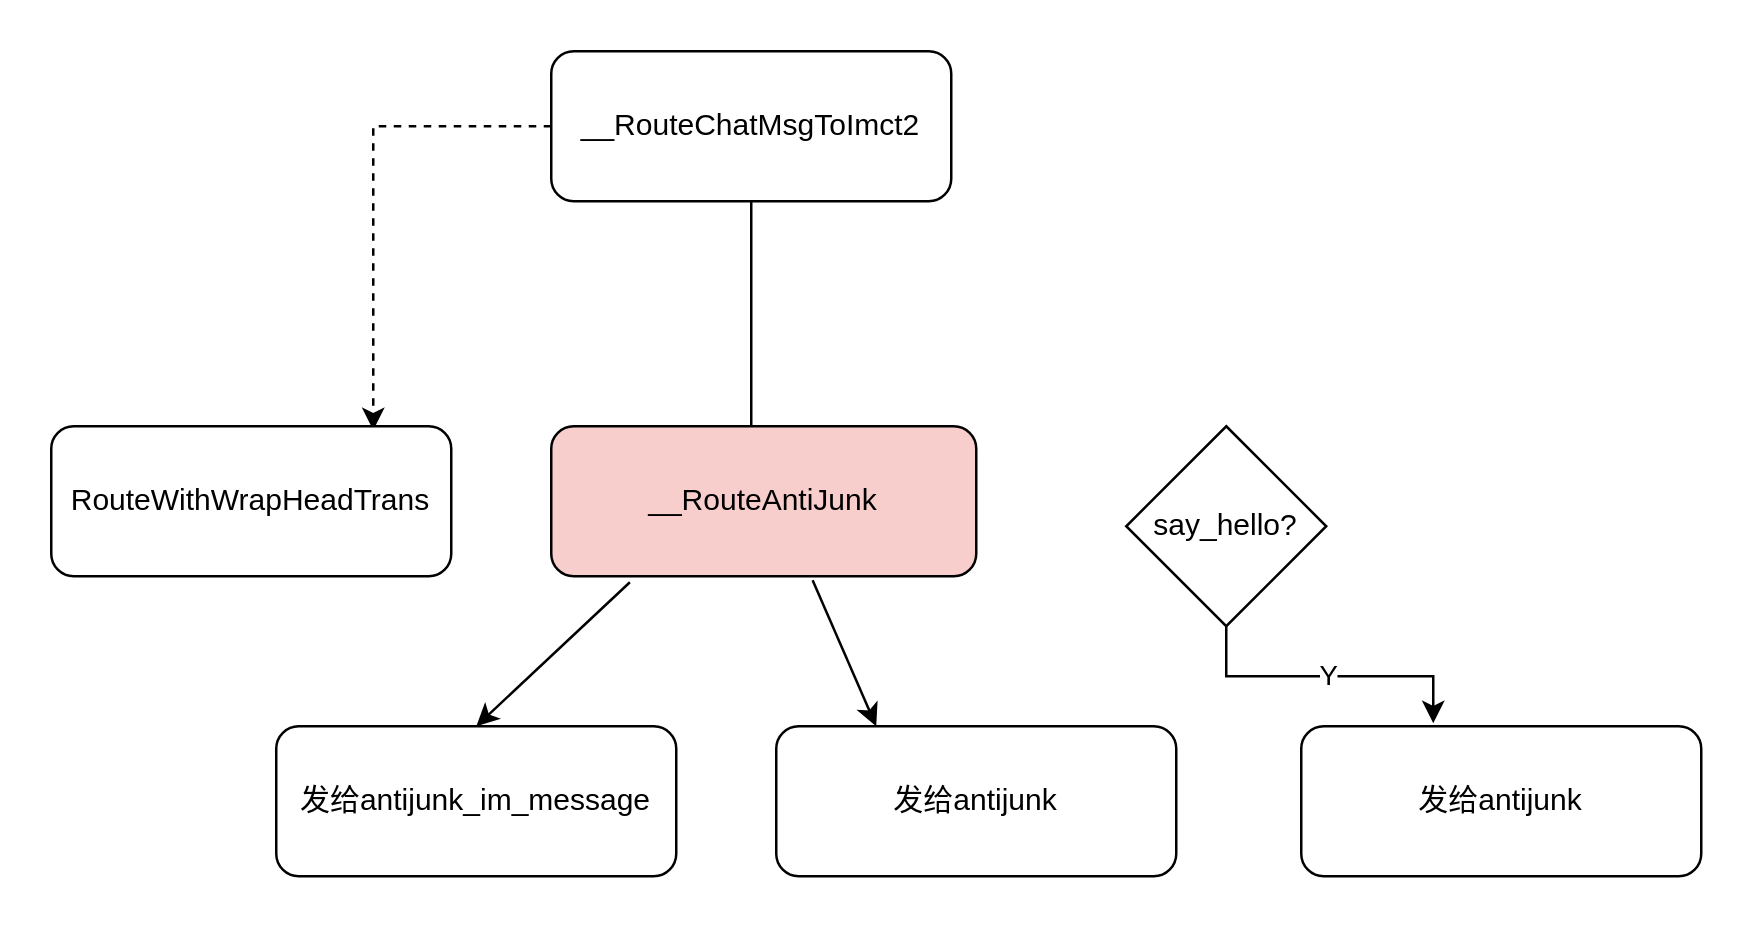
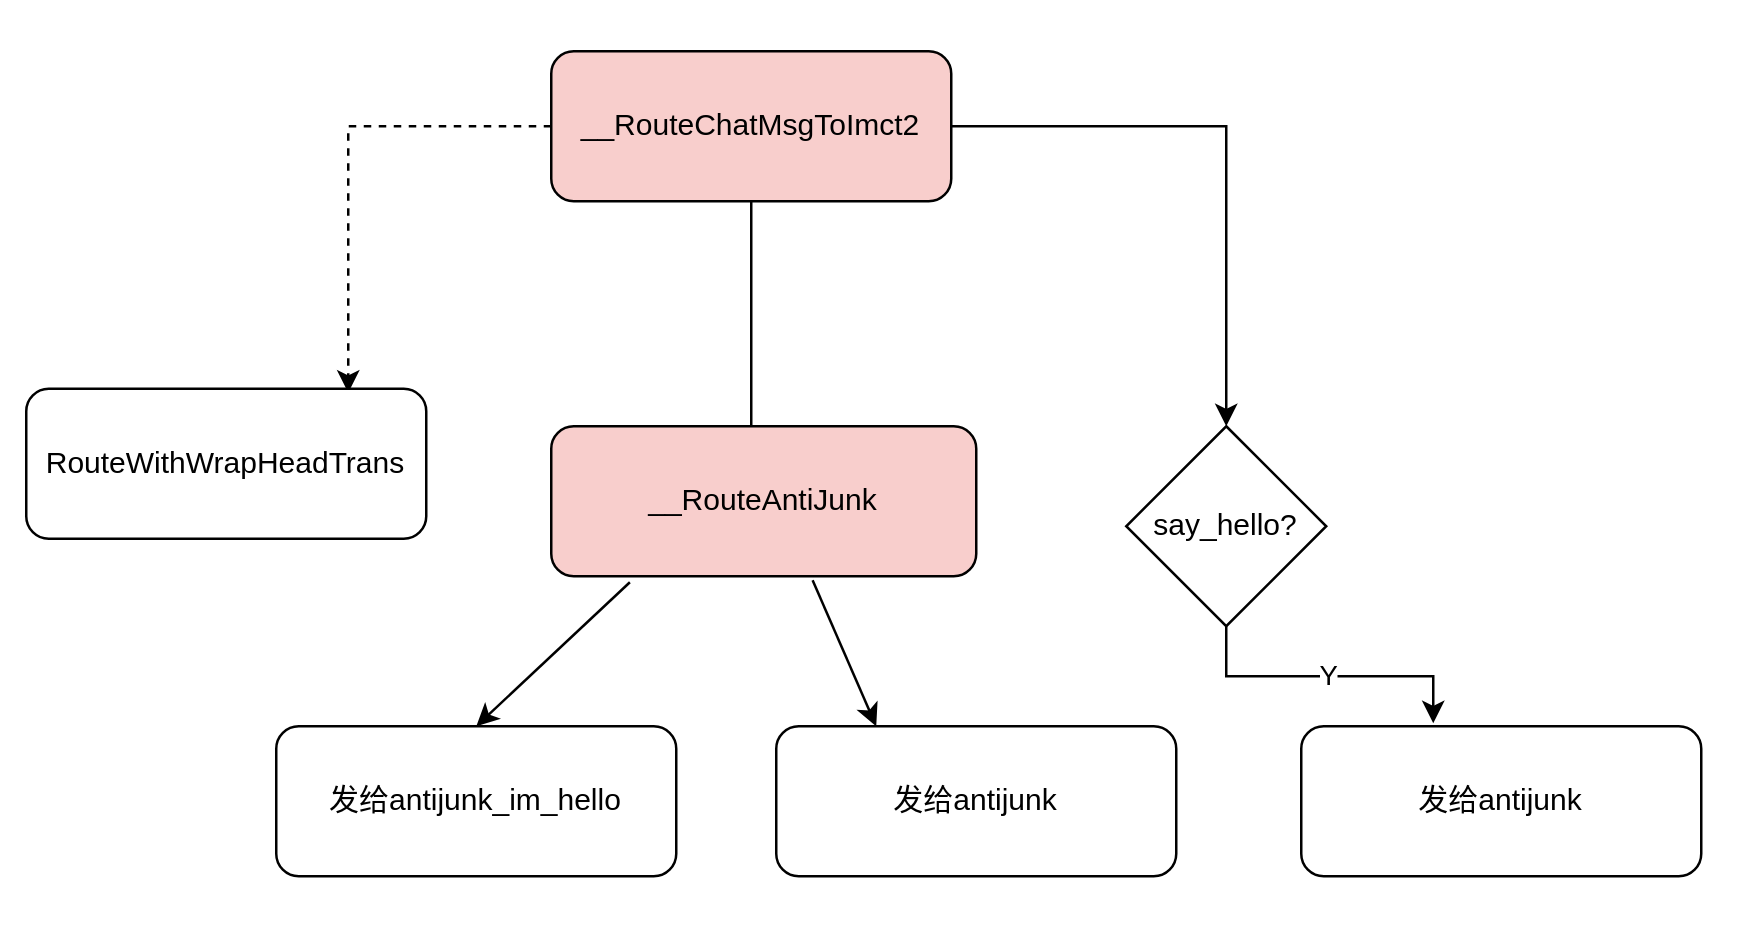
(751, 126) -> (751, 126)
none -> (1226, 130)
(251, 501) -> (226, 464)
(476, 801) -> (476, 801)
